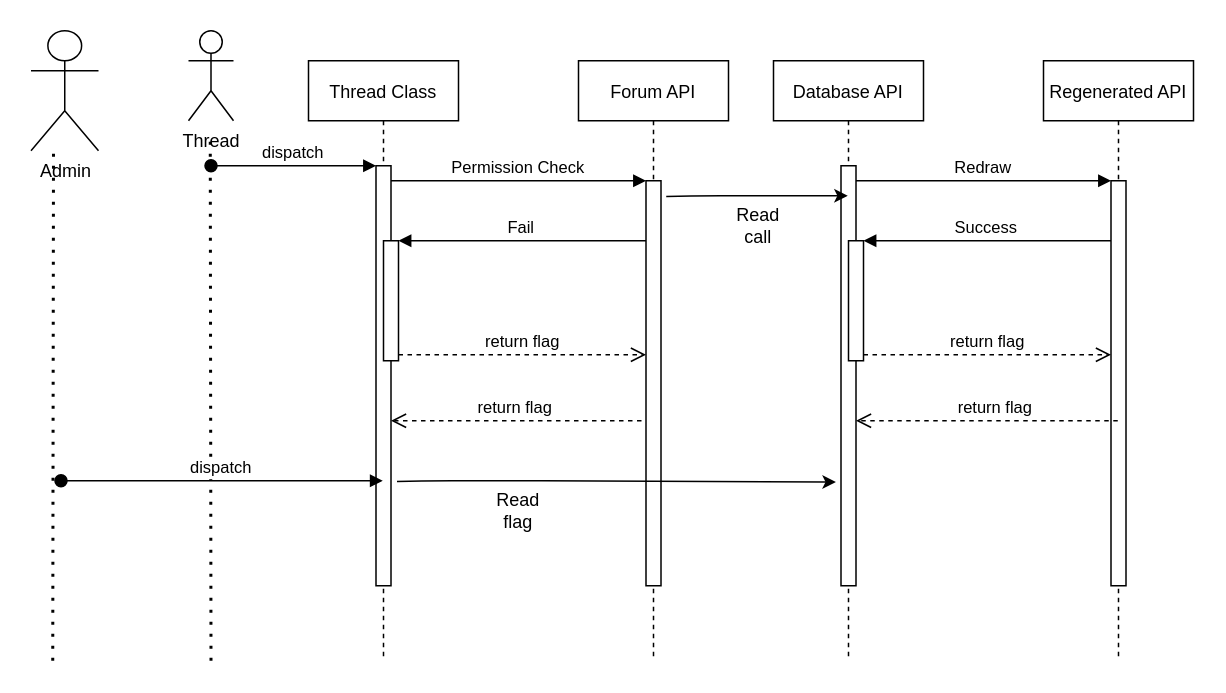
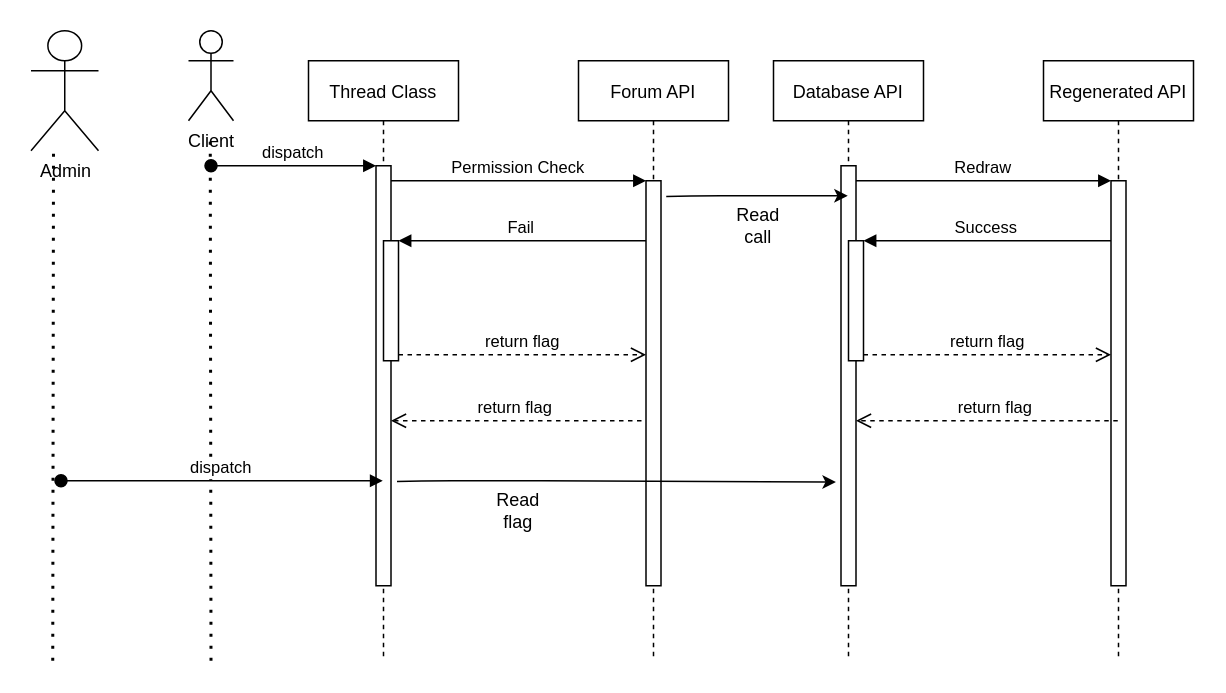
(212, 142) -> (212, 142)
